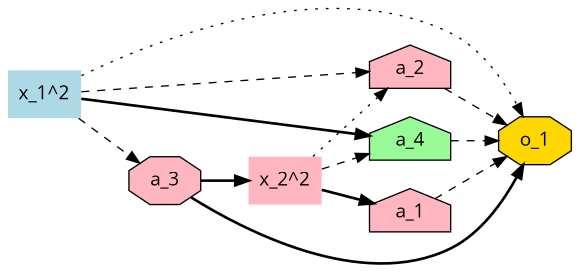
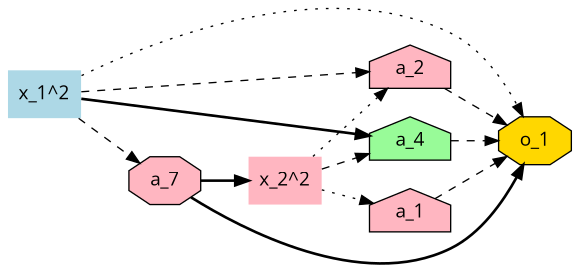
(165, 181) -> (165, 181)
(341, 195) -> (341, 195)
